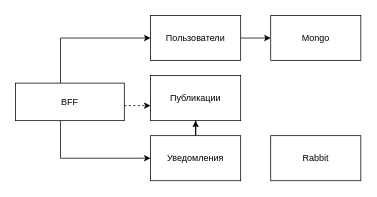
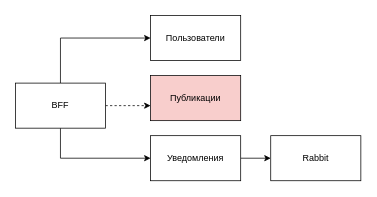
(264, 38) -> none
(315, 38) -> none
(195, 98) -> (195, 98)
(70, 102) -> (60, 105)
(195, 125) -> (252, 158)
